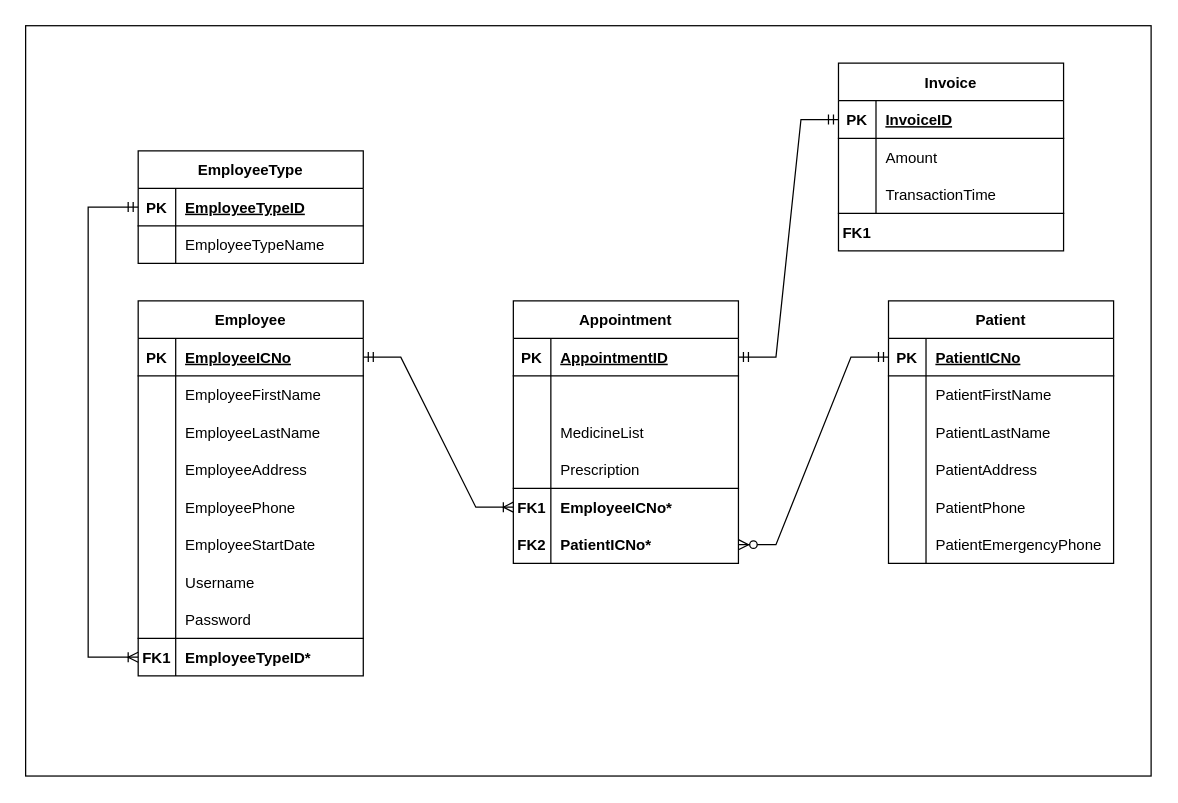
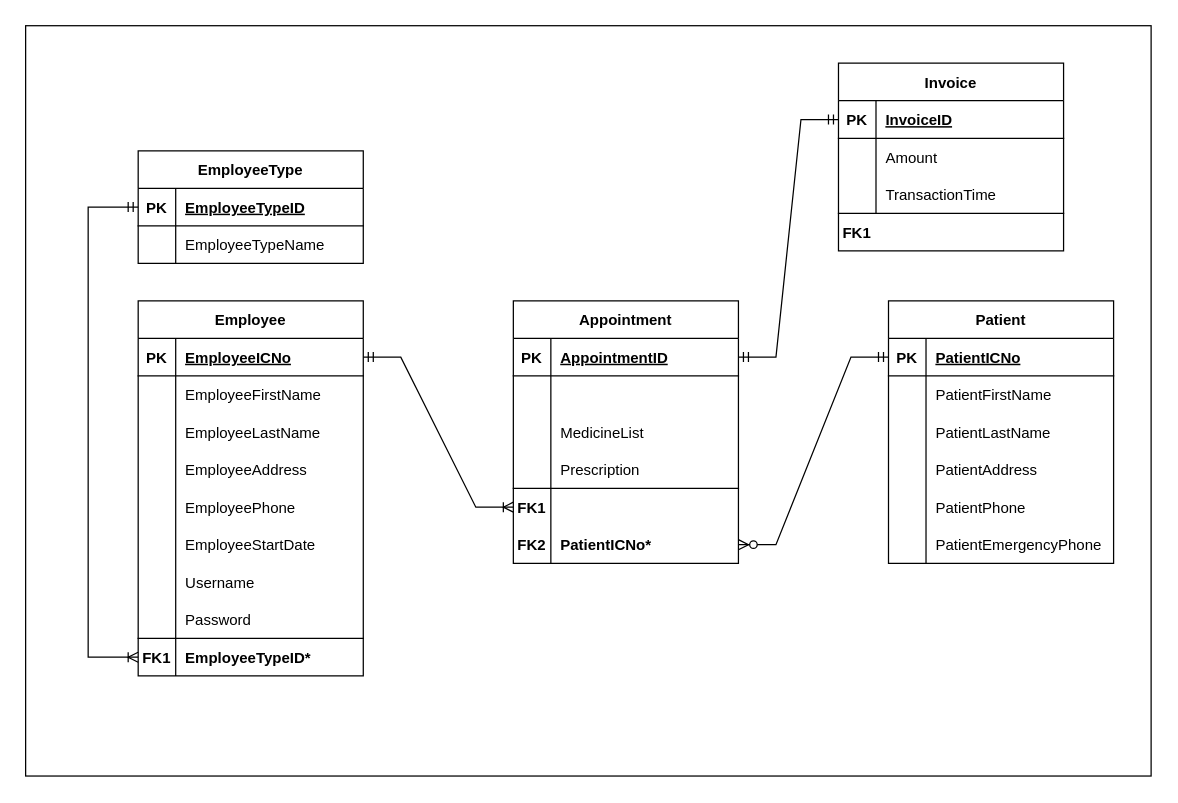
(644, 507) -> none
